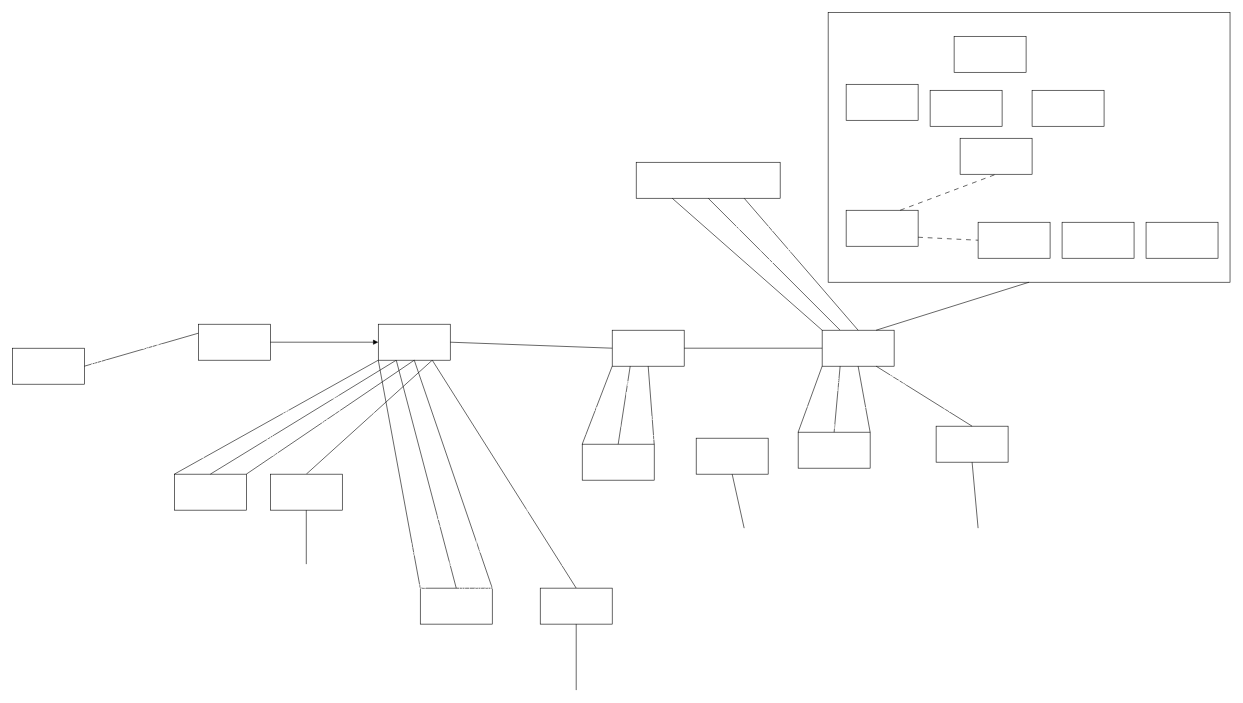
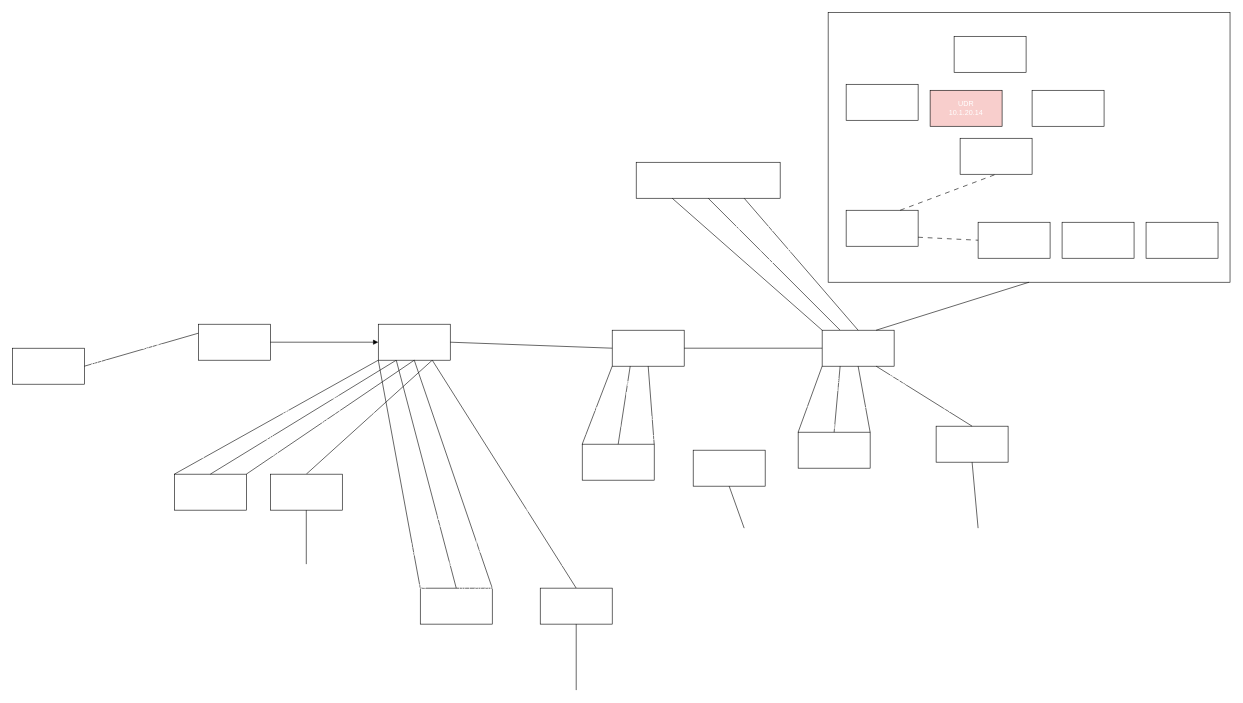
(966, 108) -> (966, 108)
(732, 456) -> (729, 468)
